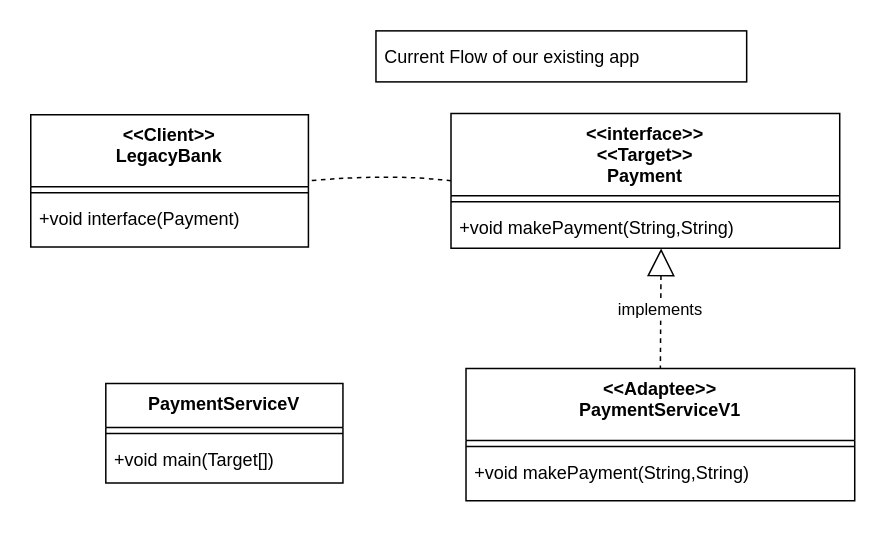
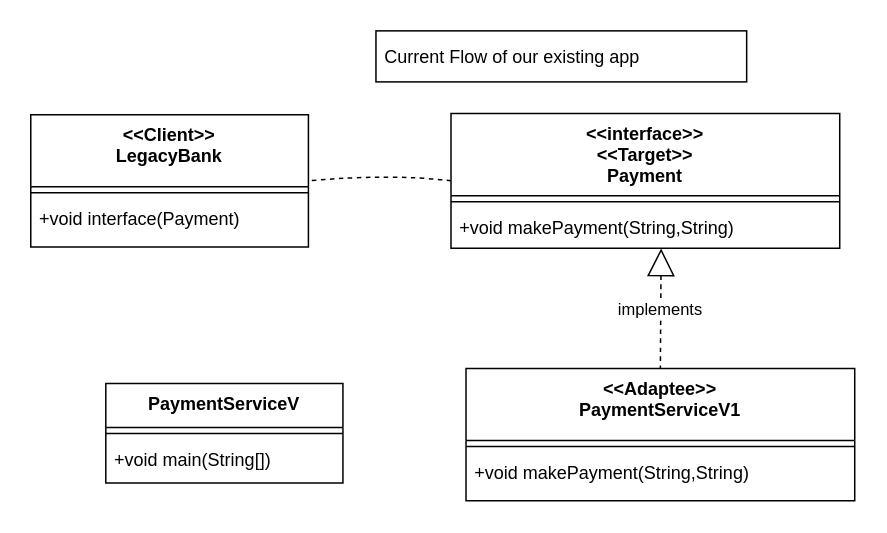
(208, 459) -> (205, 459)
